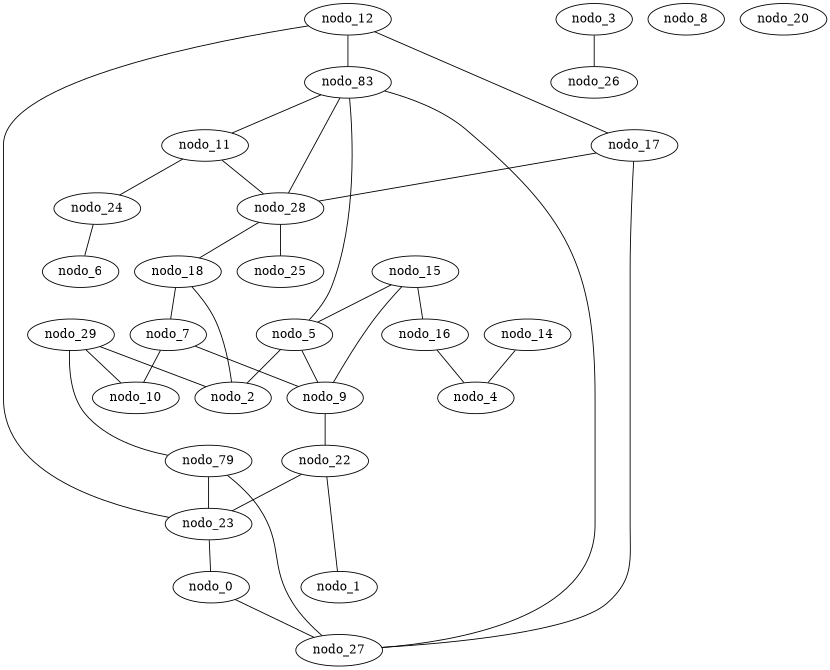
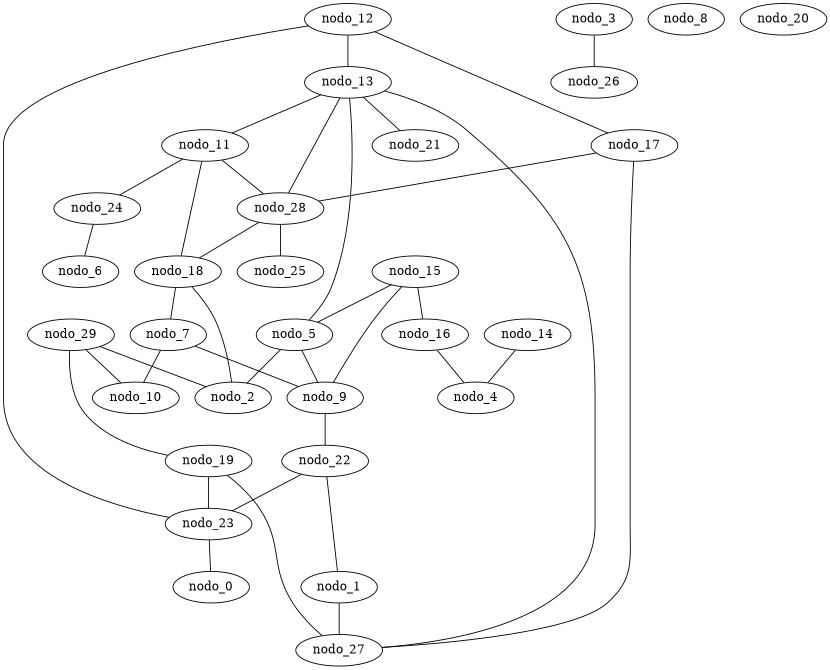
(348, 82) -> (348, 82)
none -> (415, 145)
none -> (191, 209)
(209, 461) -> (209, 461)
(275, 618) -> (339, 619)
